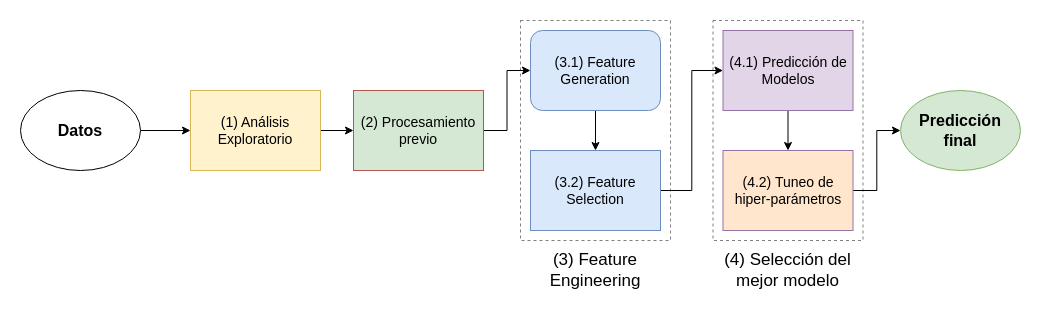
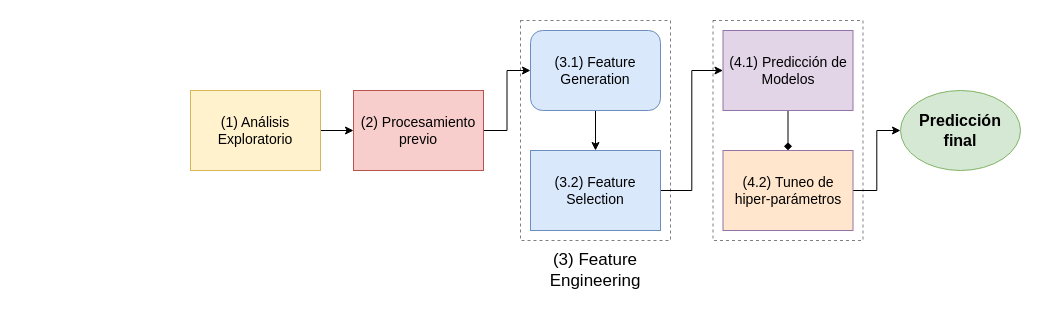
(81, 131) -> none
(162, 131) -> none
(419, 131) -> (419, 131)
(788, 142) -> (788, 141)
(788, 271) -> none
